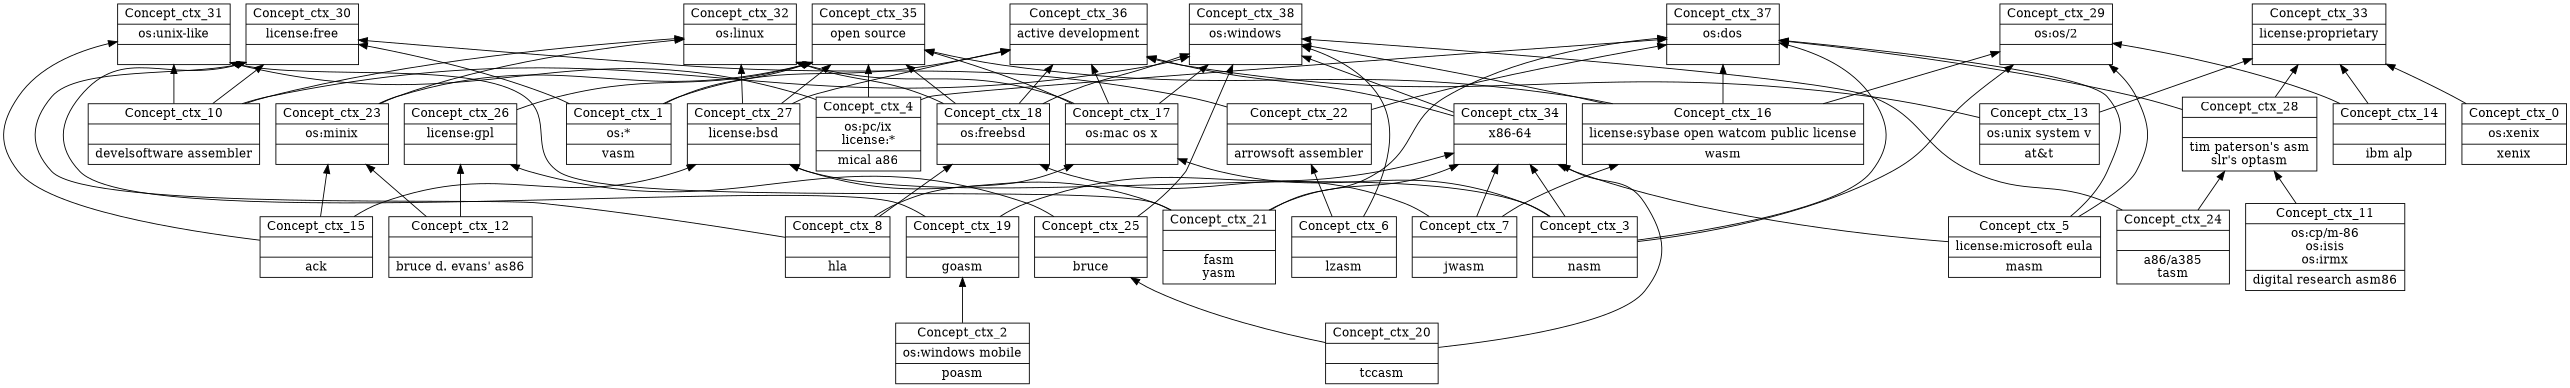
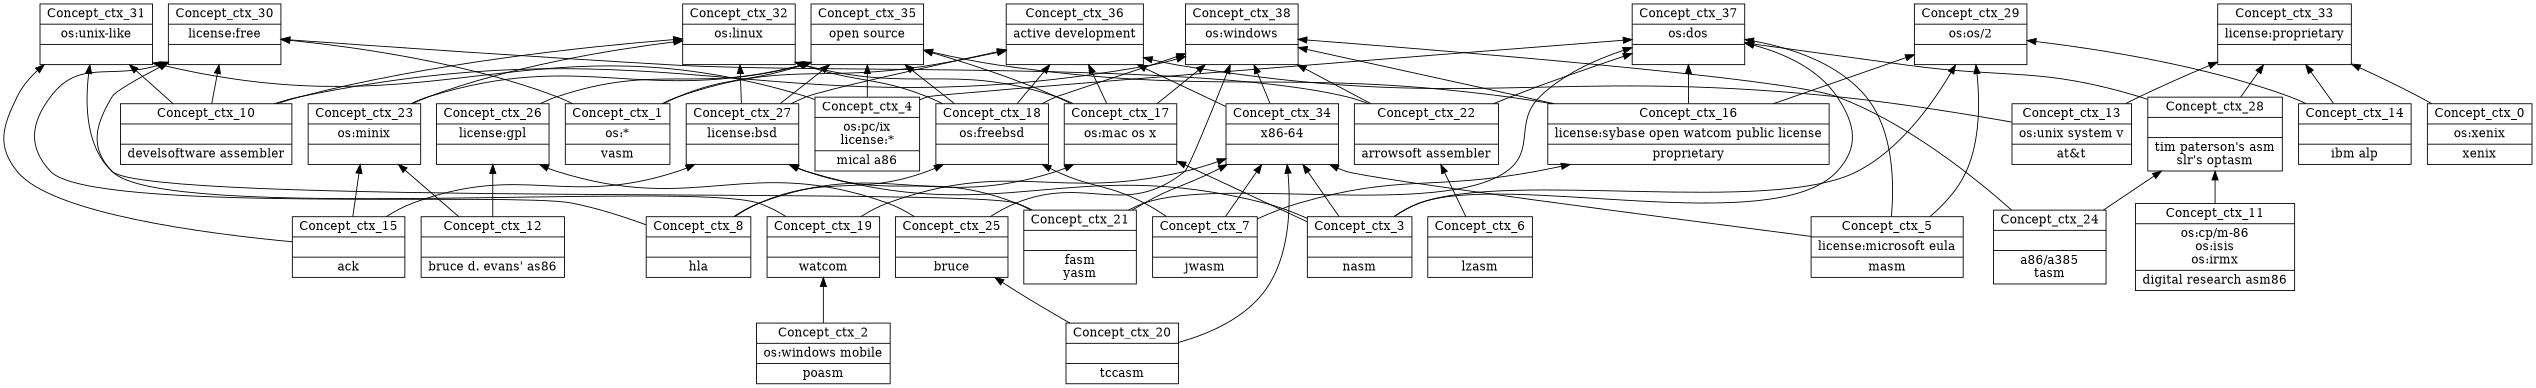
(1387, 116) -> (1346, 91)
(1723, 154) -> (1688, 154)
(963, 267) -> (823, 267)
